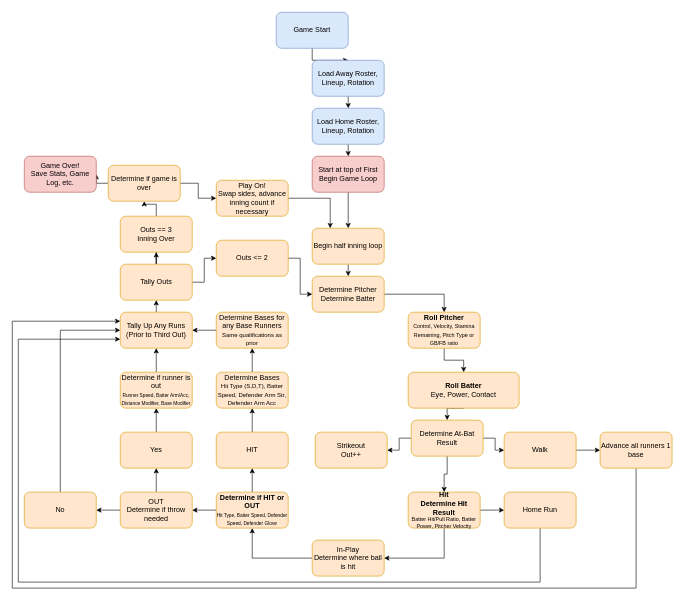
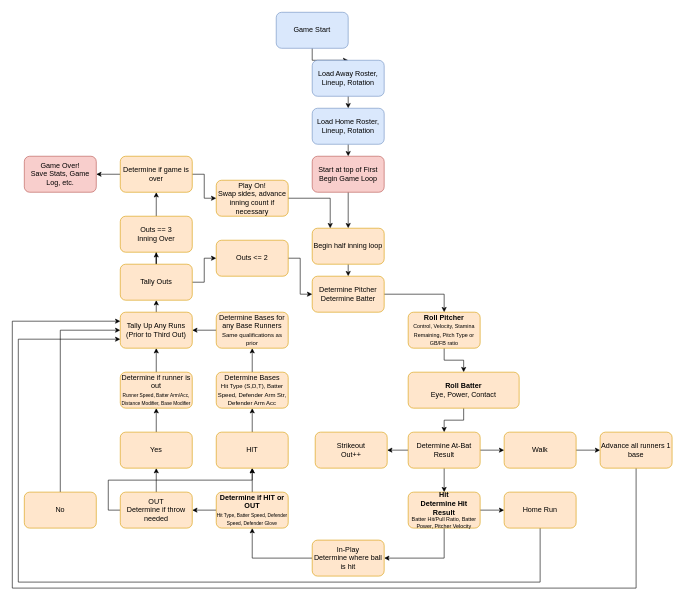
(144, 183) -> (156, 174)
(447, 438) -> (444, 450)
(101, 510) -> (163, 480)
